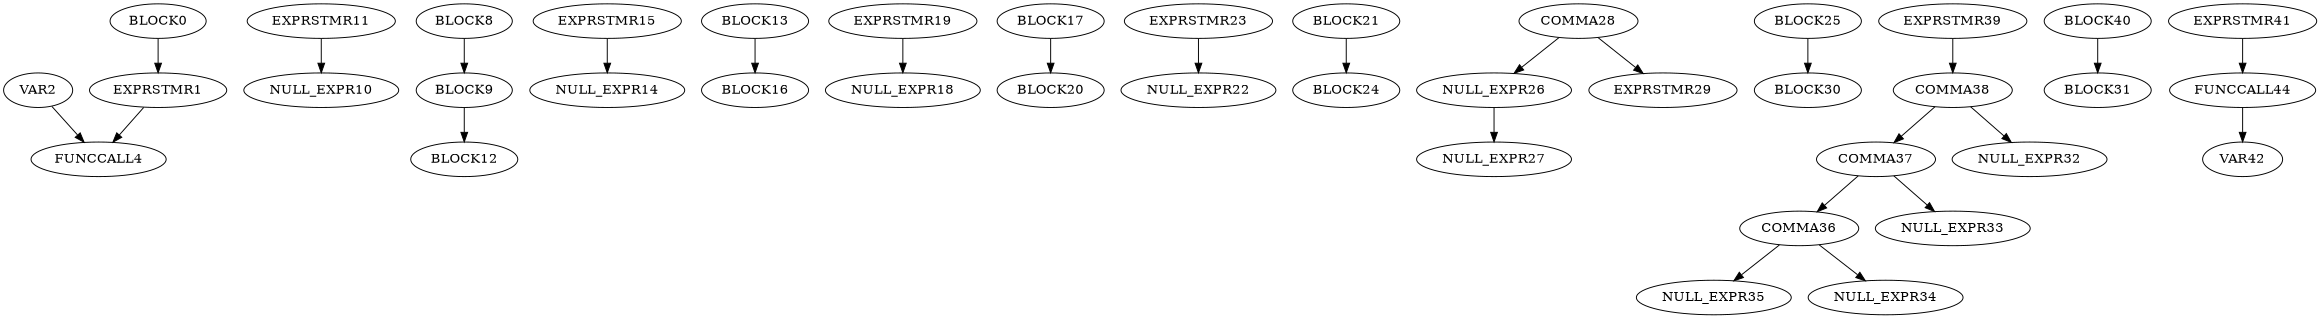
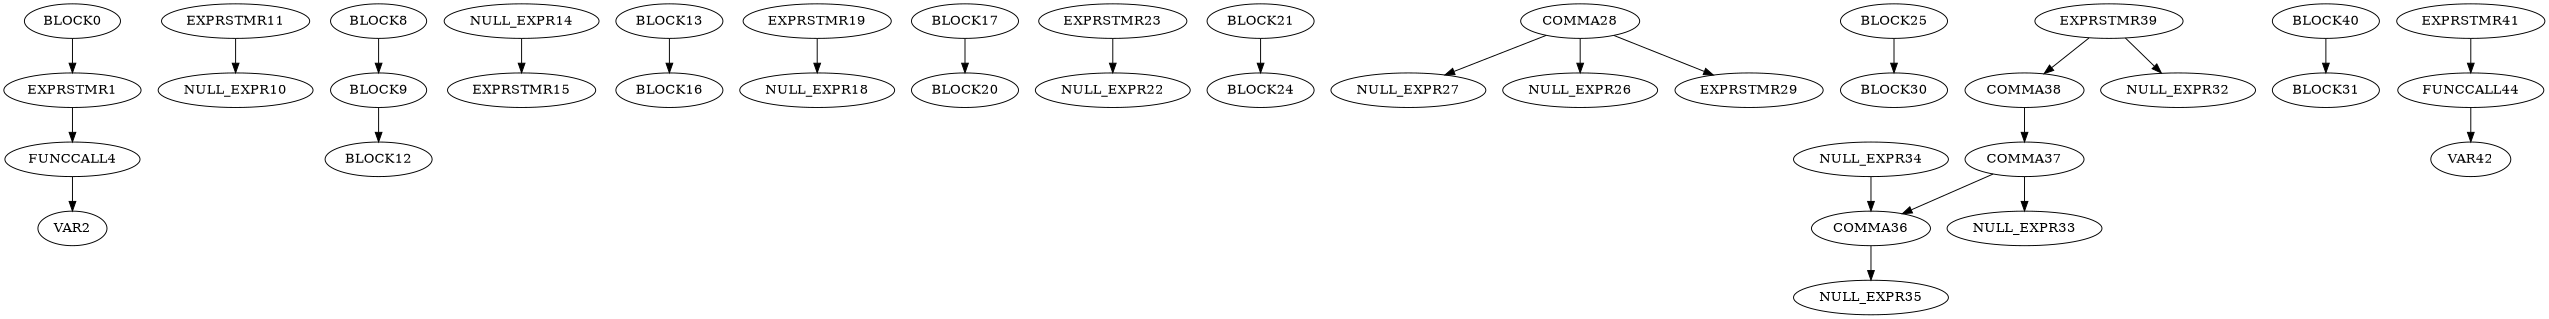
(607, 51) -> (522, 51)
(1494, 120) -> (1500, 53)
(65, 121) -> (72, 189)
(1987, 121) -> (2140, 52)
(1838, 260) -> (1871, 189)
